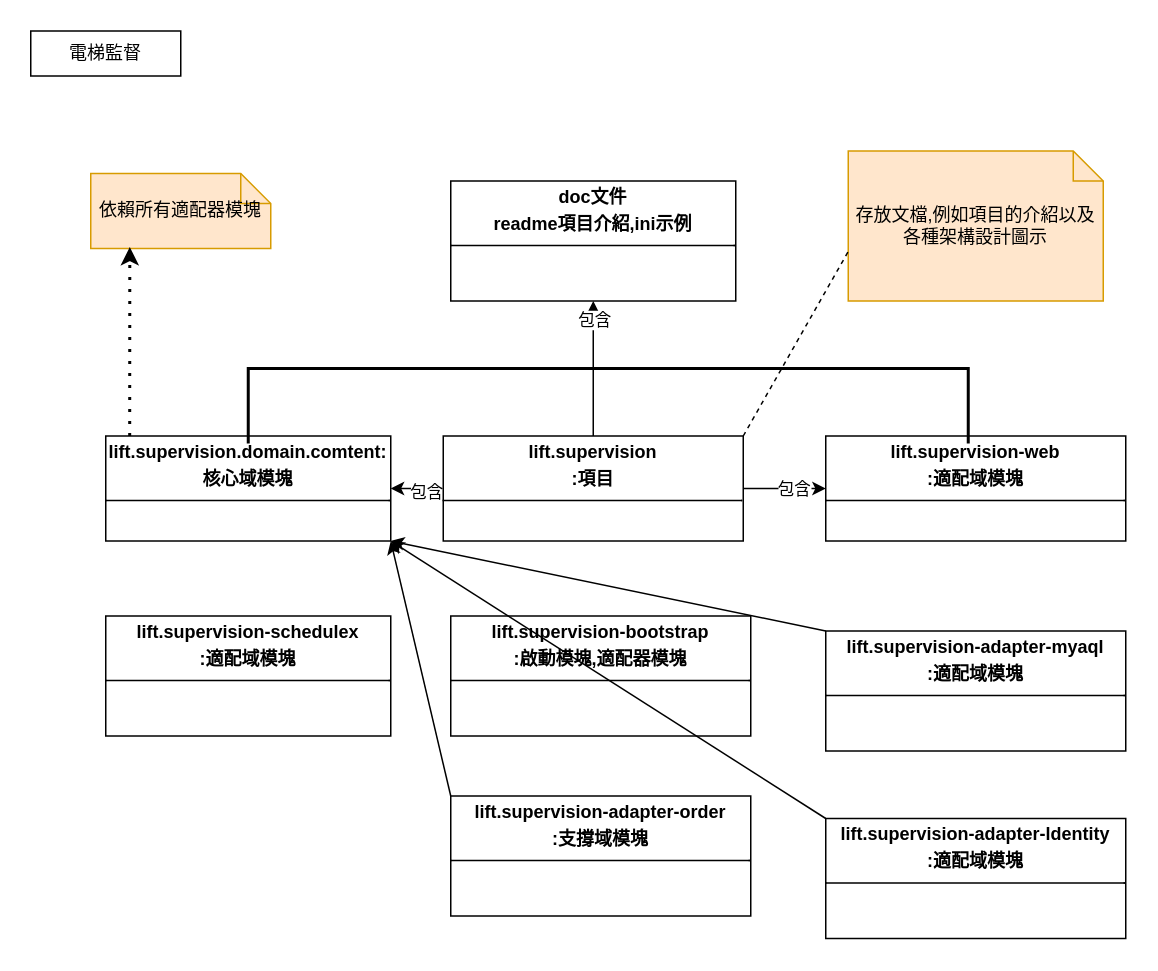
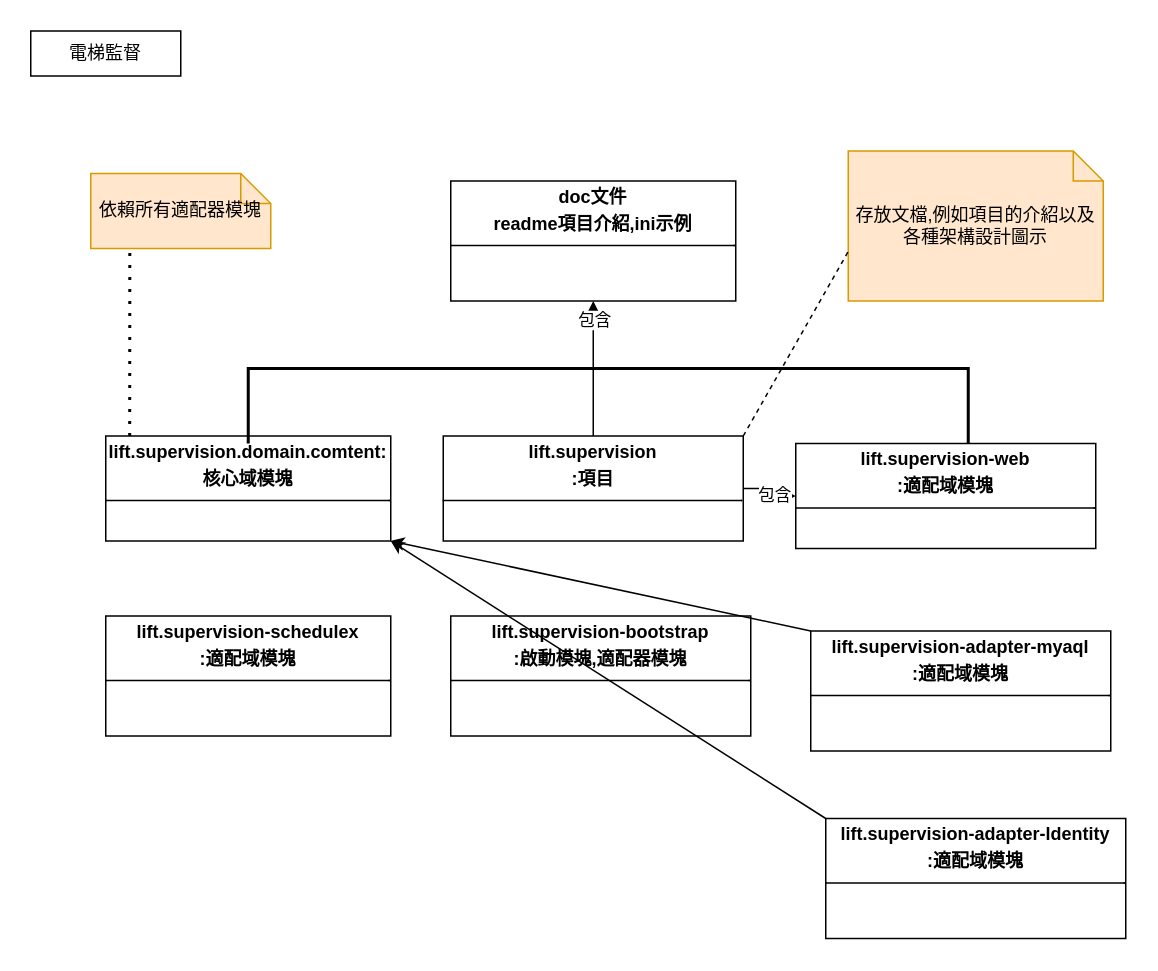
(130, 261) -> (130, 255)
(415, 488) -> none
(976, 488) -> (946, 496)
(422, 673) -> none
(976, 691) -> (961, 691)
(601, 856) -> none
